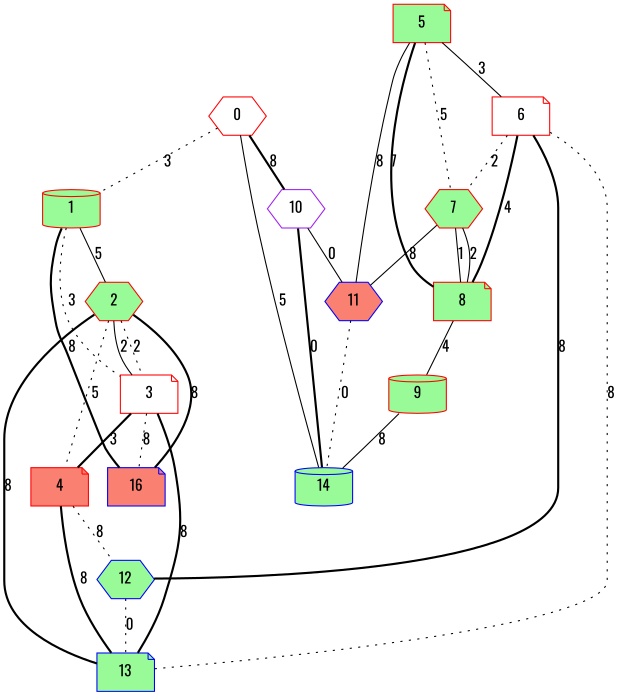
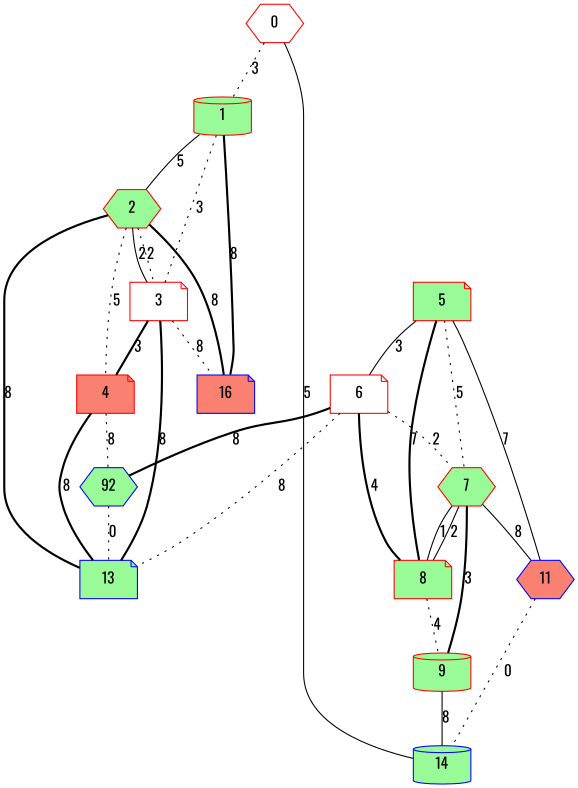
(380, 162) -> (506, 440)
(296, 209) -> none
(440, 348) -> (433, 626)
(126, 580) -> (109, 487)
none -> (464, 580)
